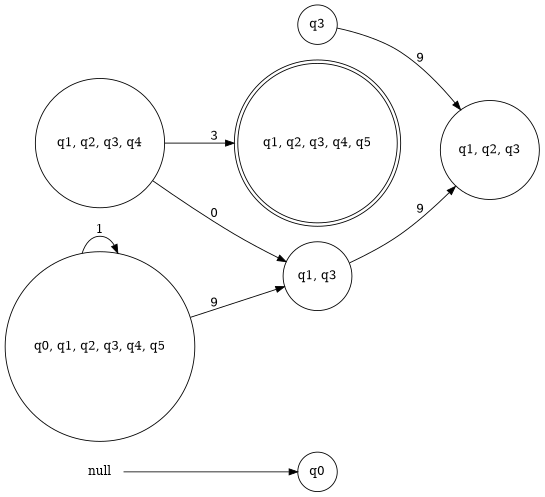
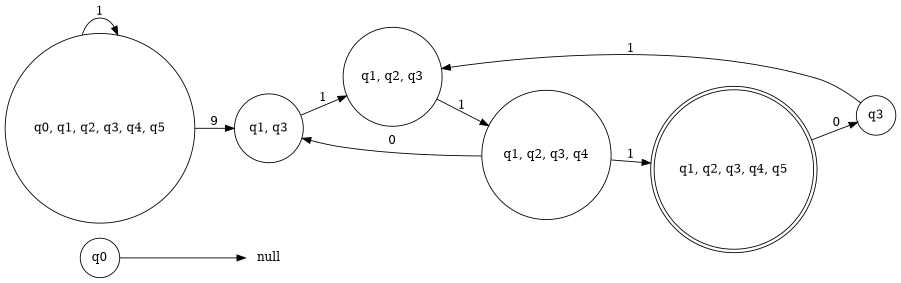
(420, 59) -> (631, 49)
none -> (459, 110)
none -> (831, 133)
(215, 137) -> (631, 154)
(420, 210) -> (323, 98)
(206, 472) -> (178, 258)
